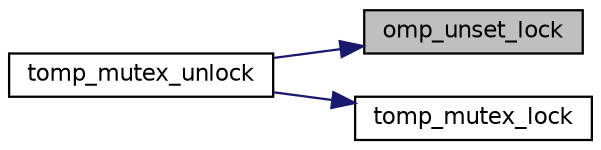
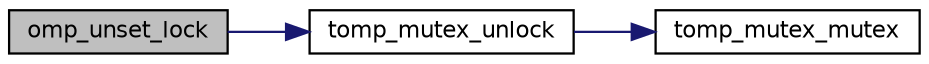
(307, 54) -> (257, 32)
(473, 118) -> (788, 32)
